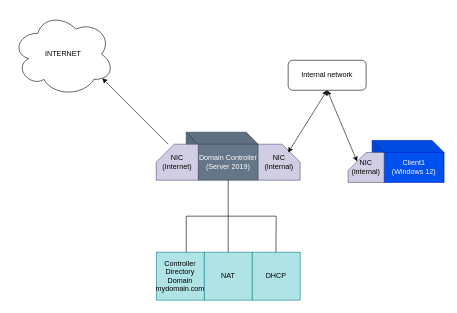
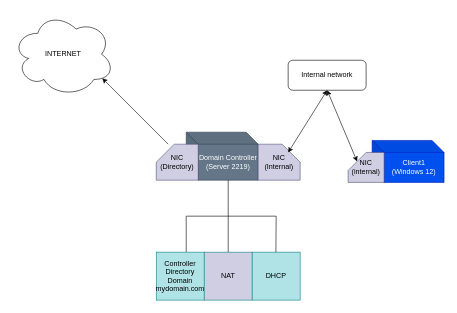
(177, 162) -> (177, 162)
(228, 162) -> (228, 162)
(228, 276) -> (228, 276)
